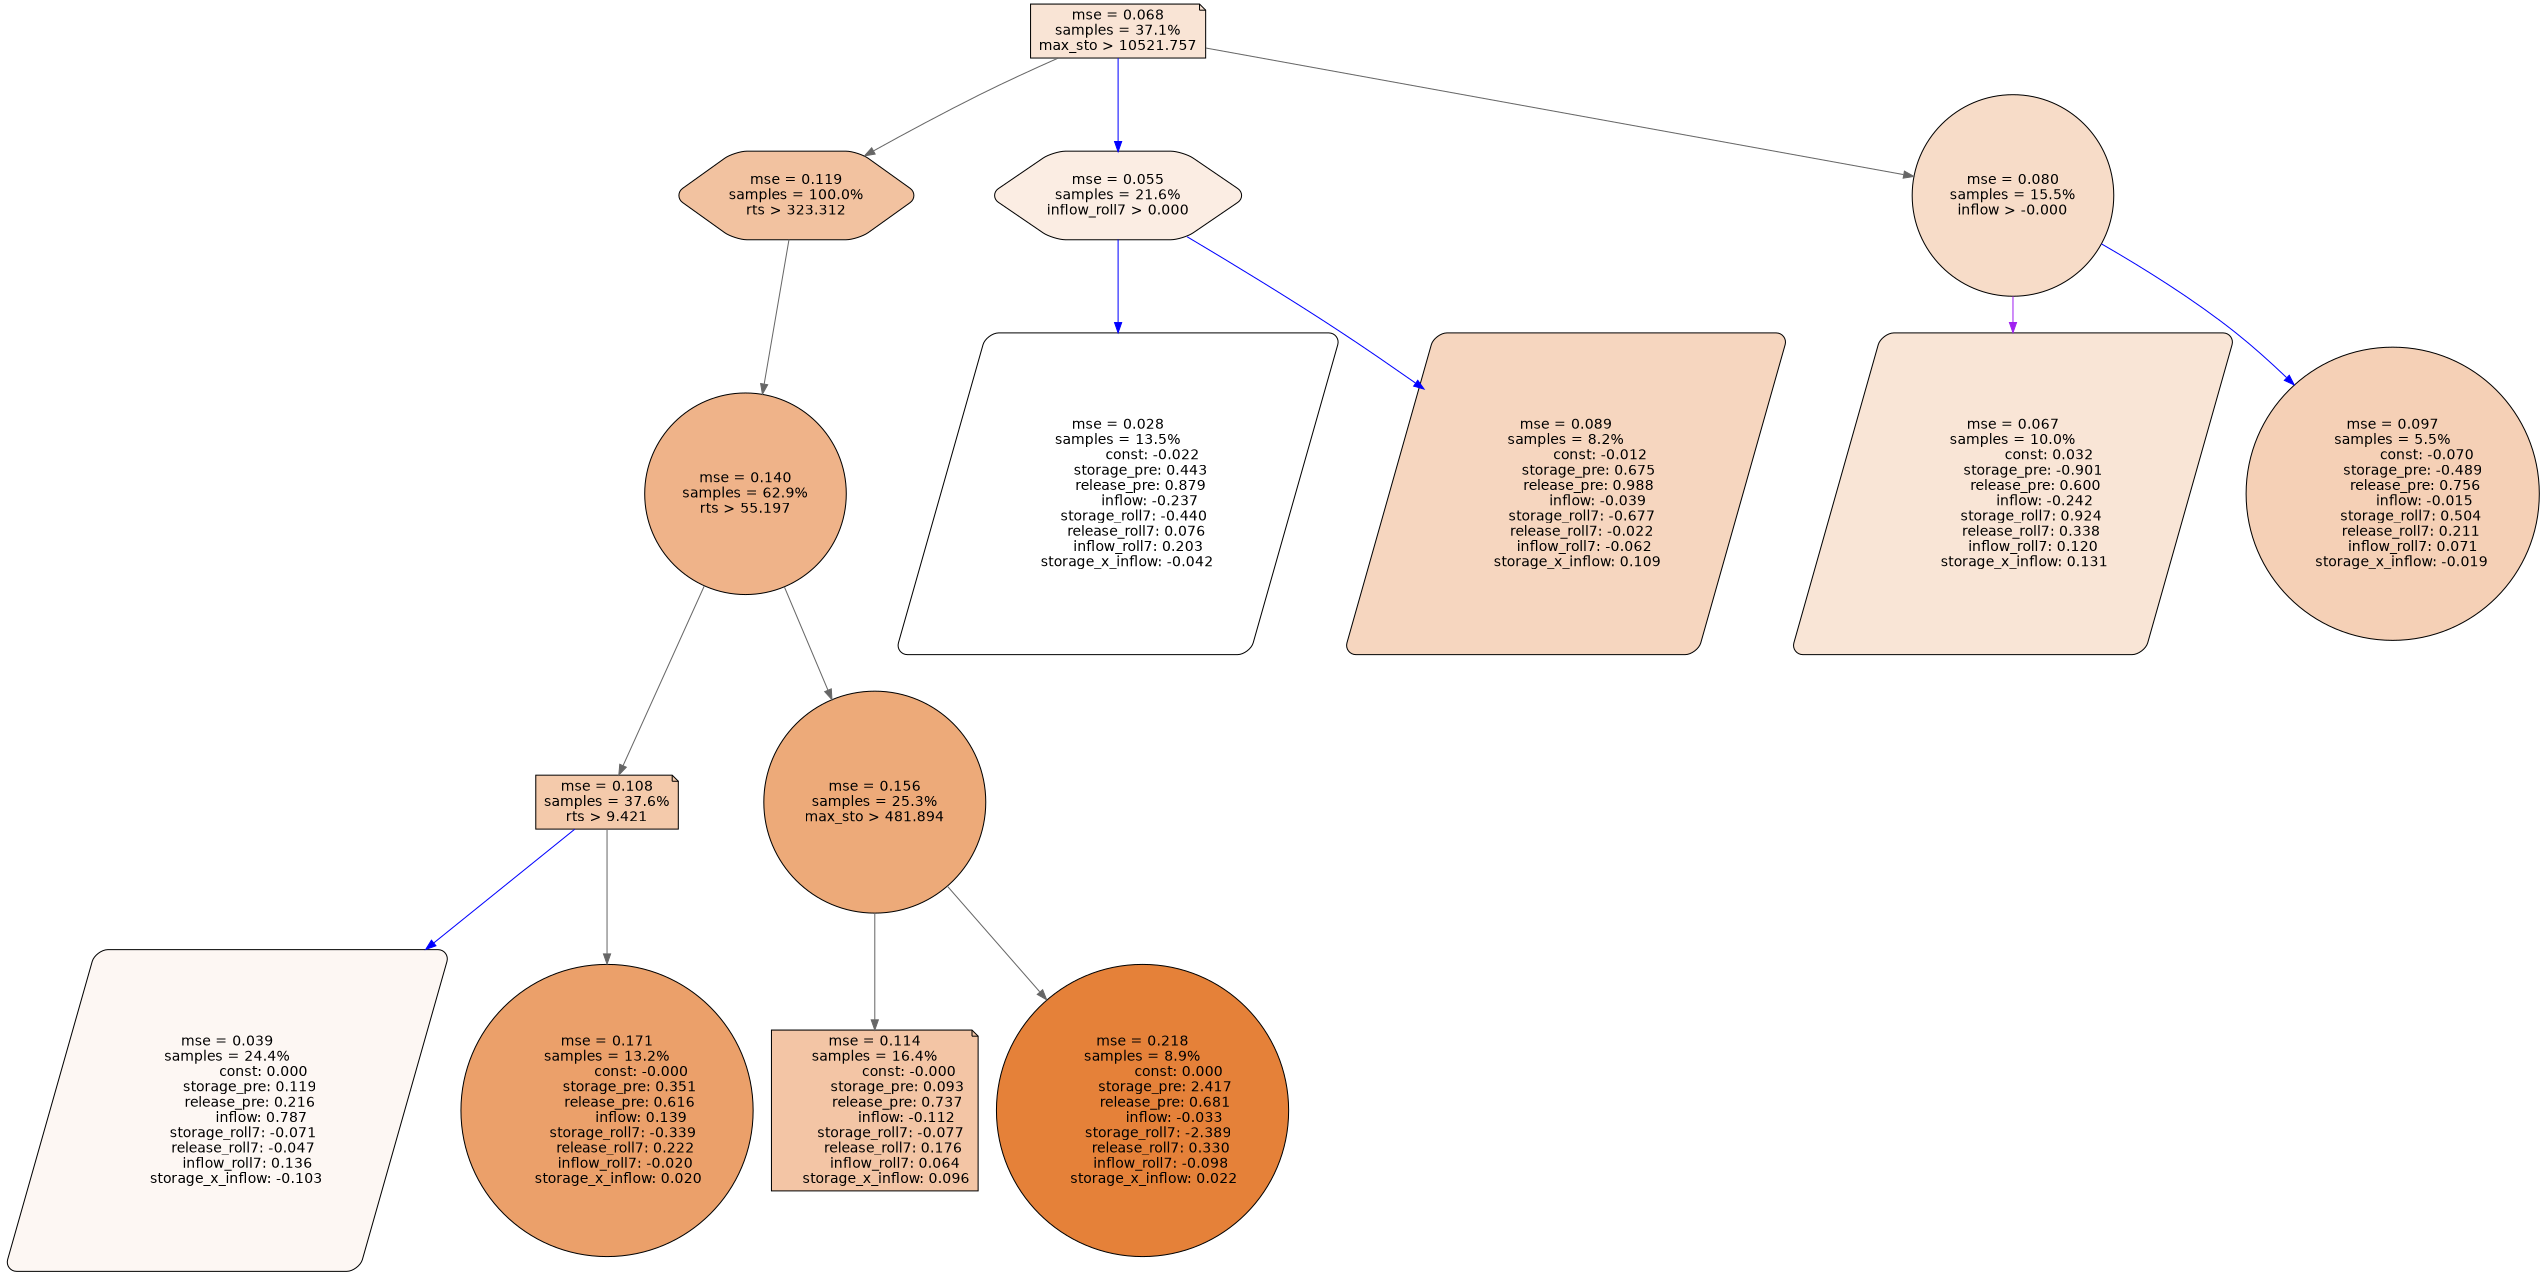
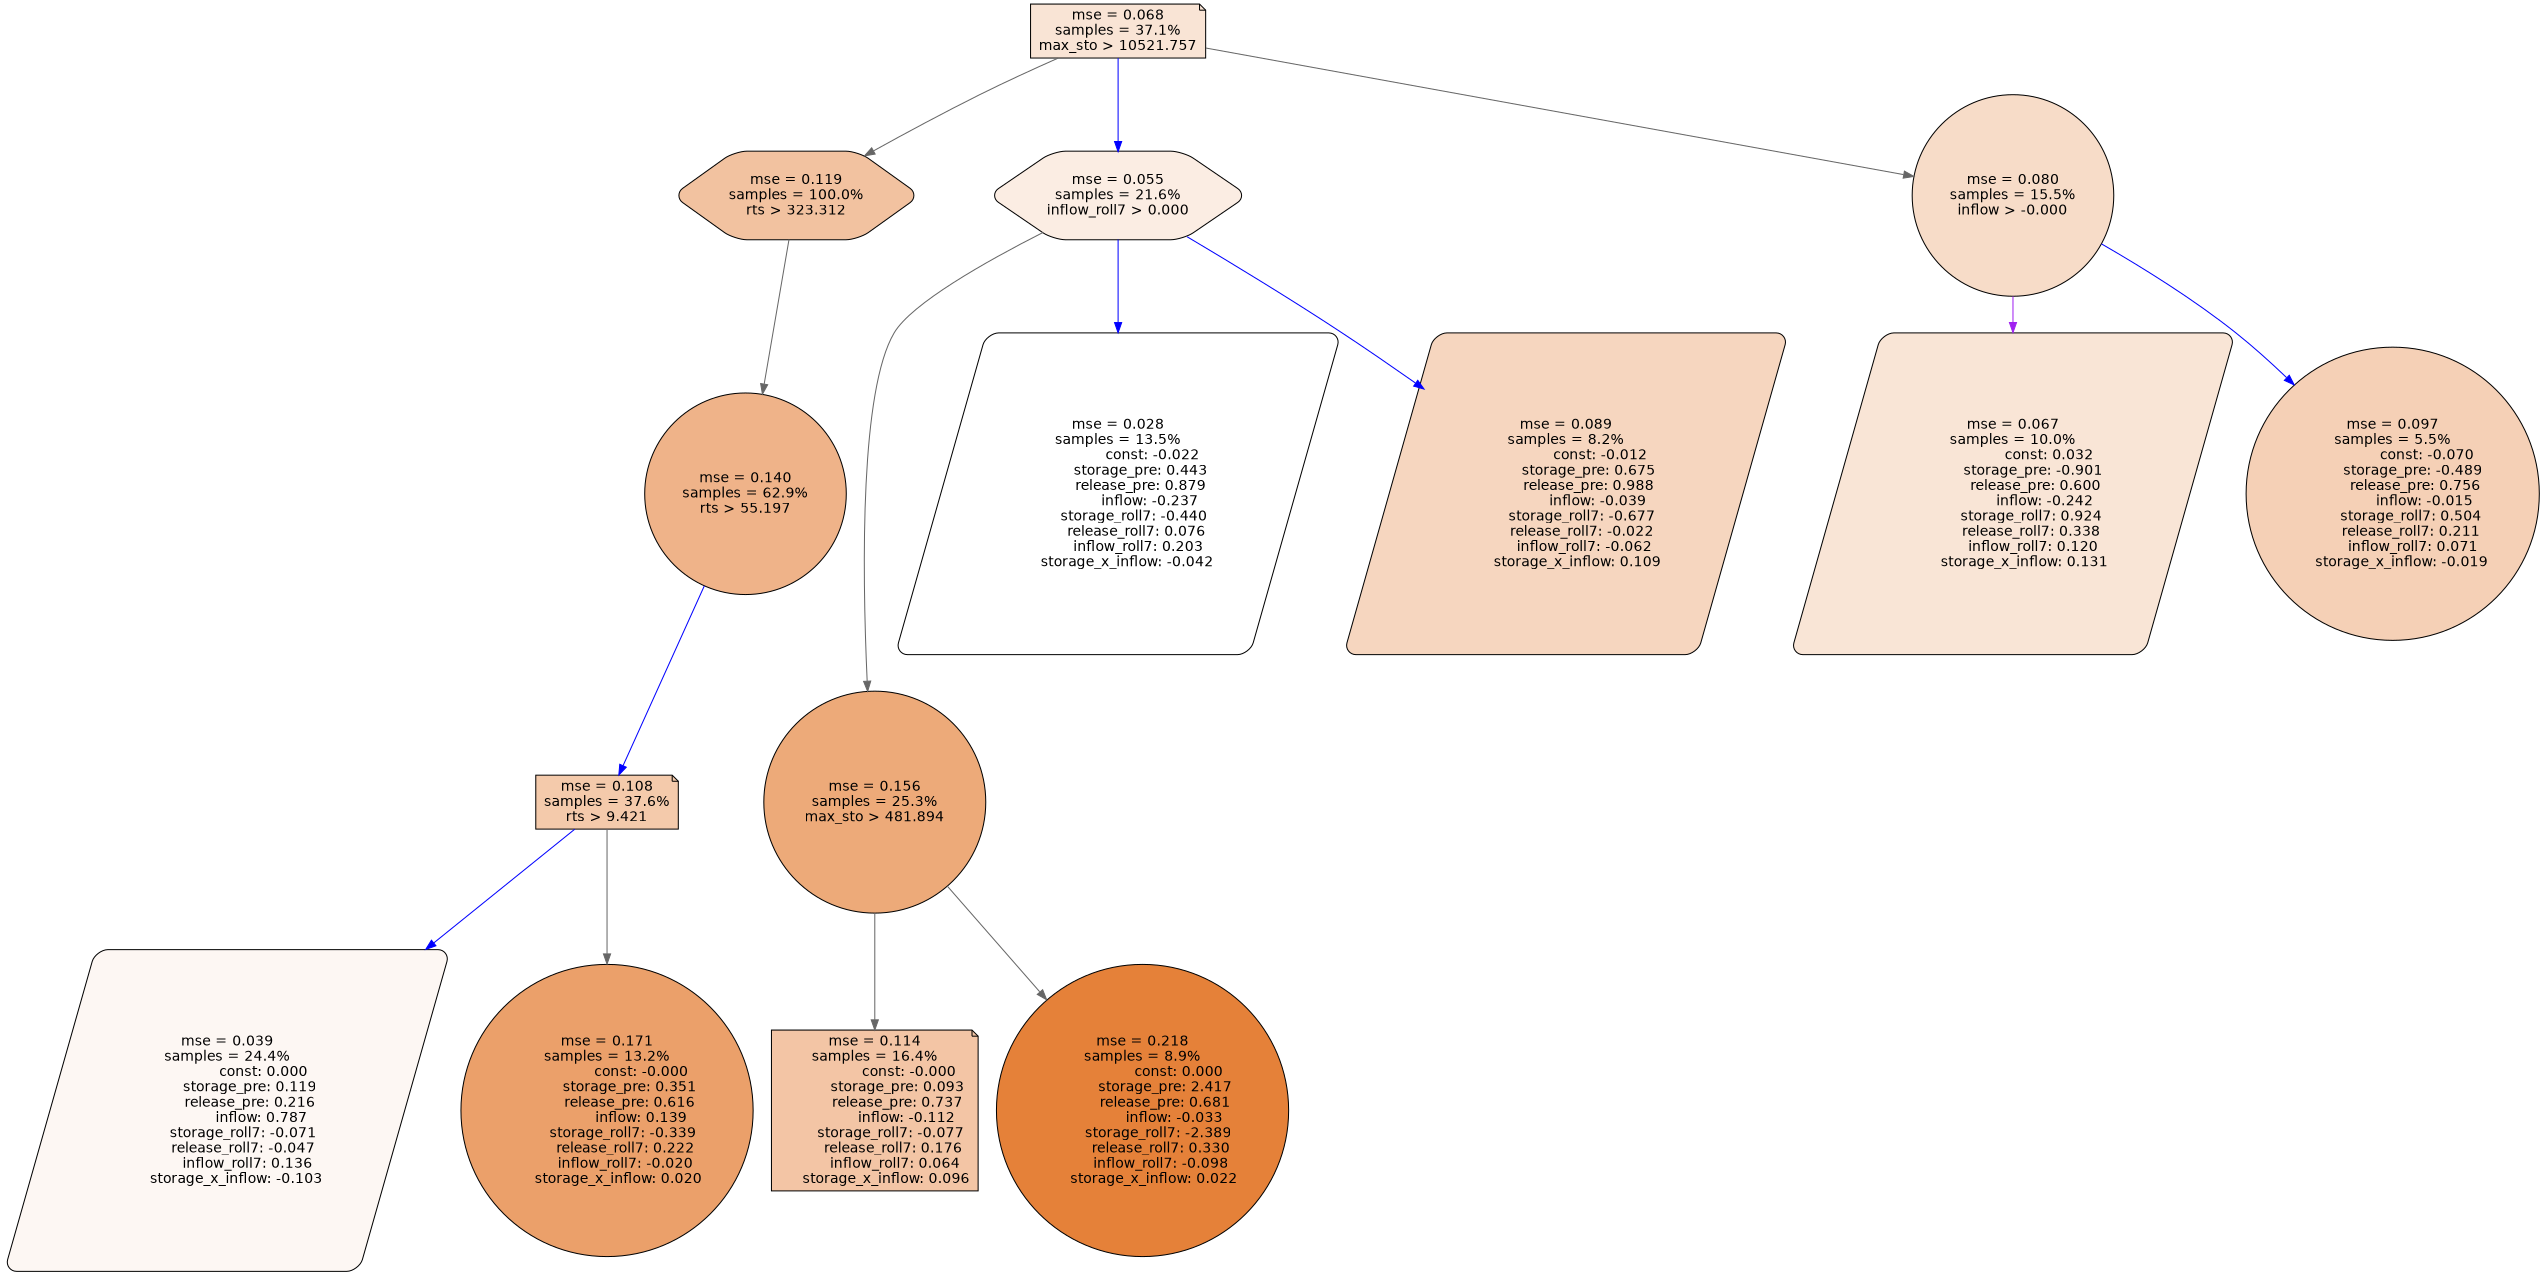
(806, 639) -> (872, 415)
(664, 676) -> (664, 676)
